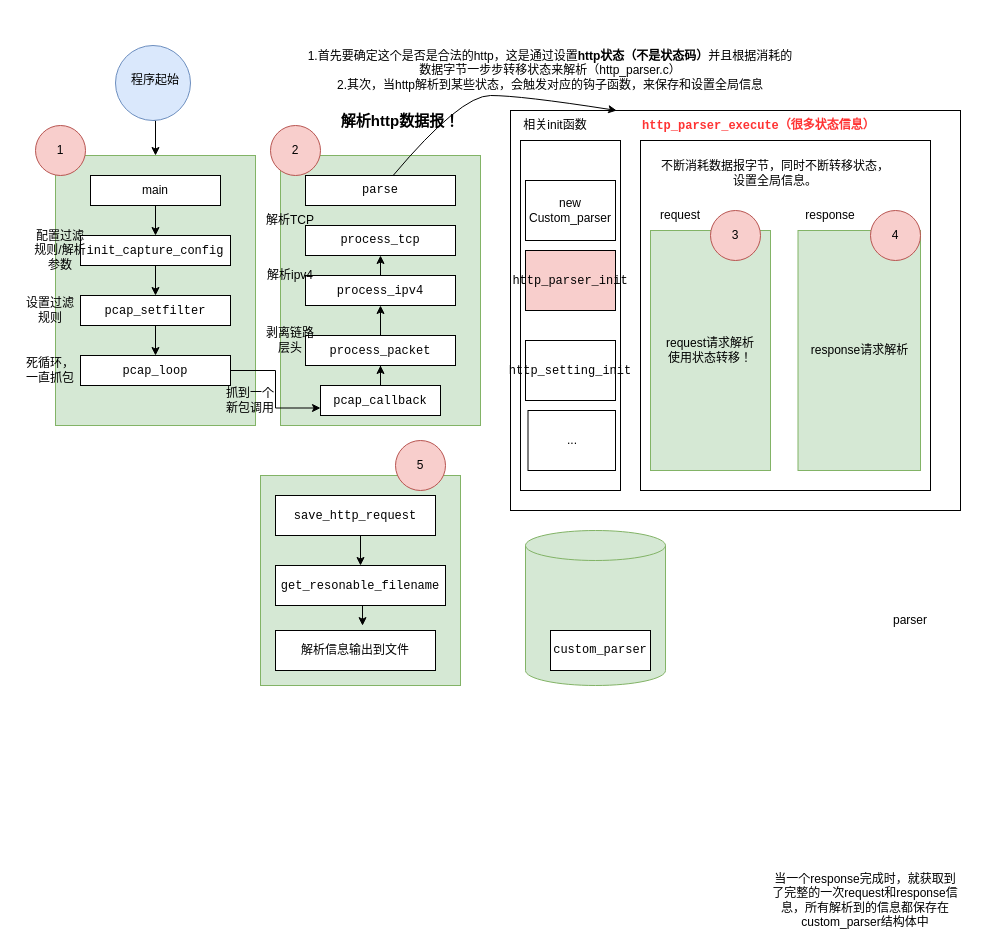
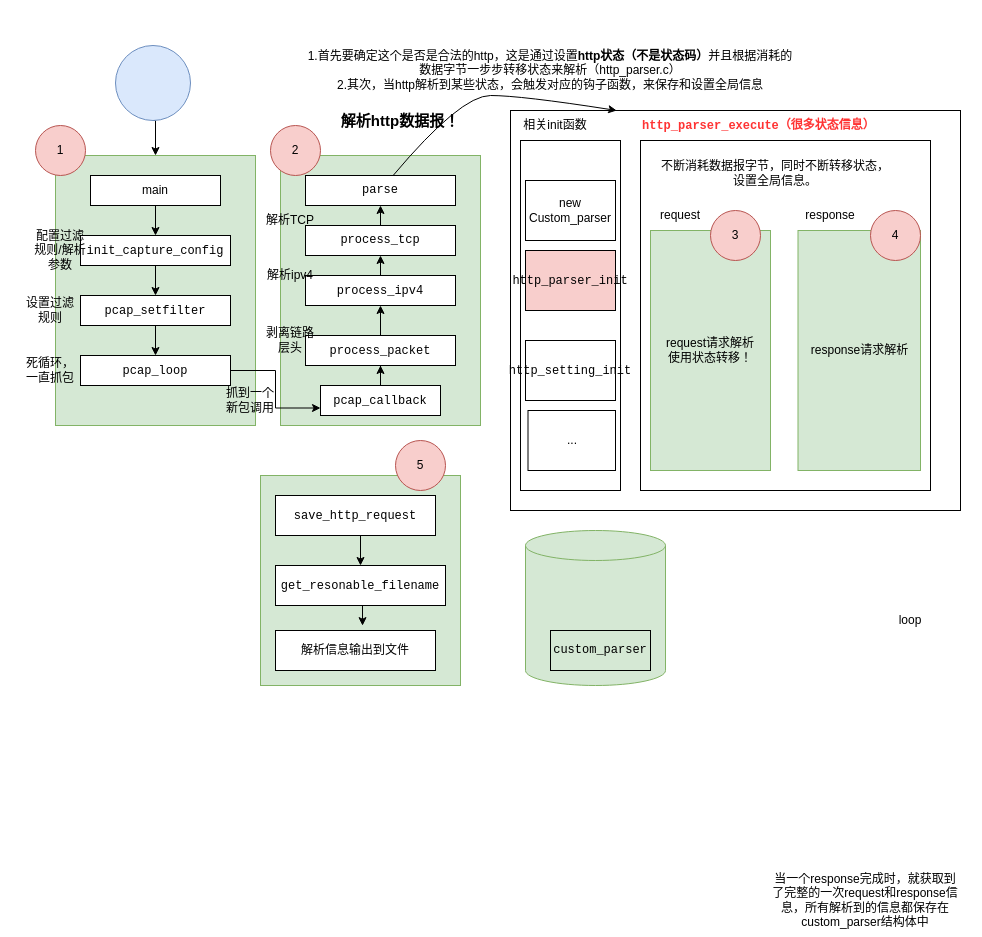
(156, 81) -> none
none -> (381, 219)
(911, 621) -> (911, 621)
(601, 651) -> (601, 651)
